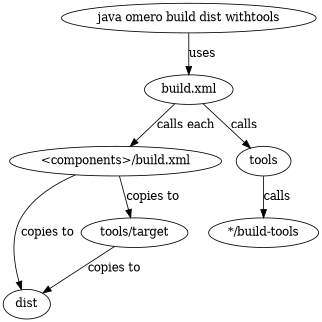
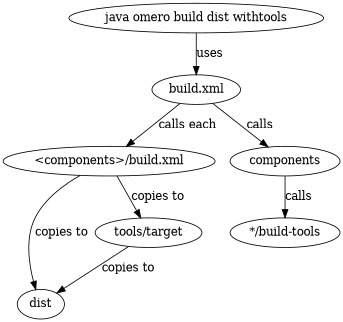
(264, 161) -> (285, 161)
